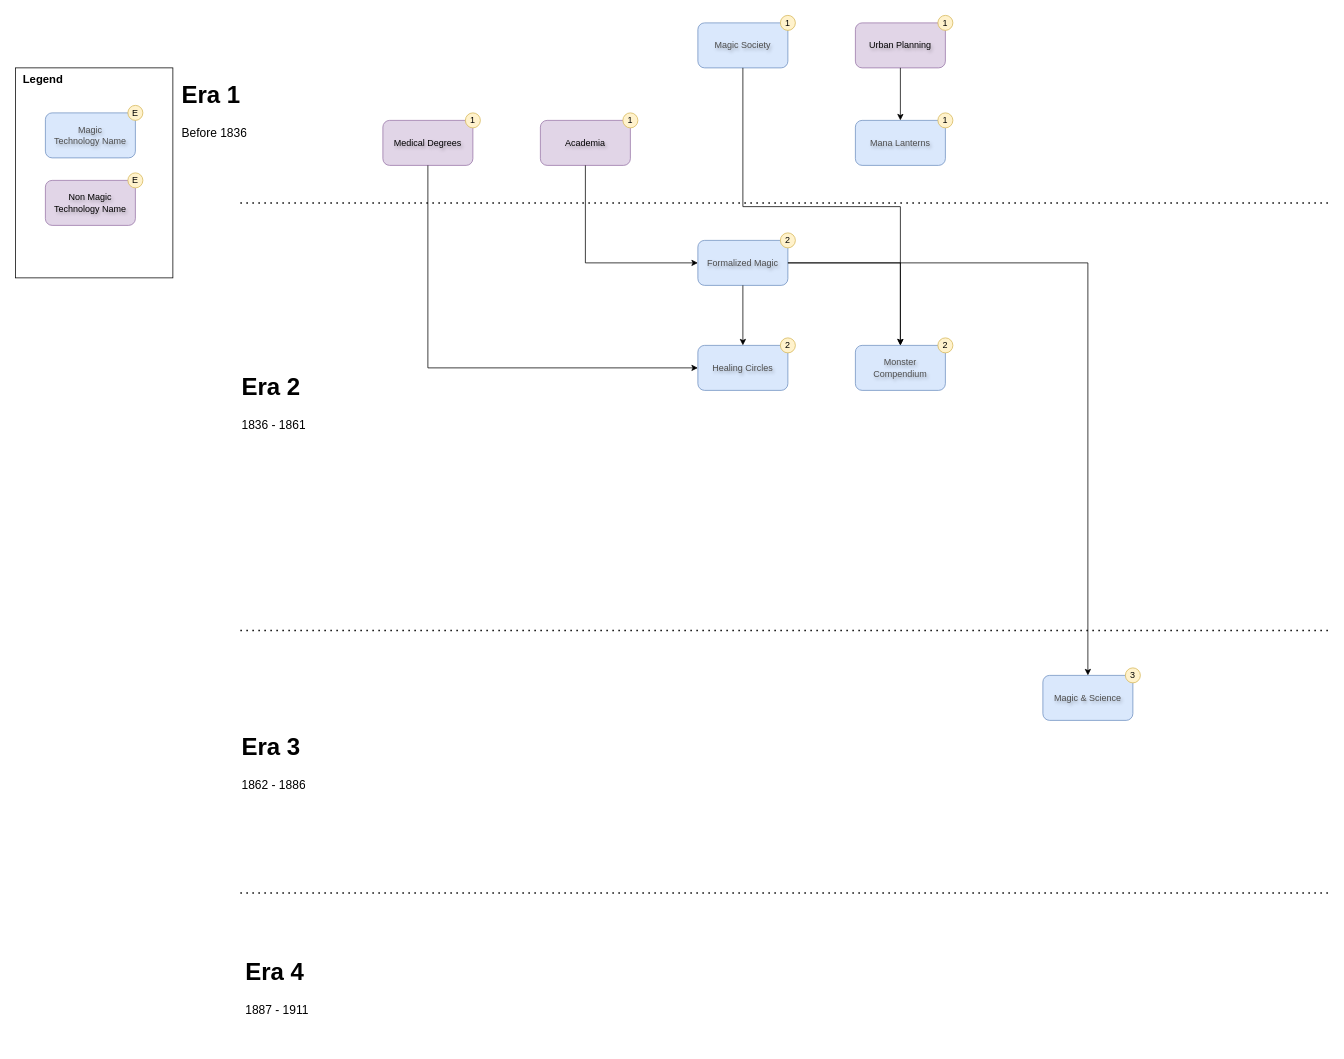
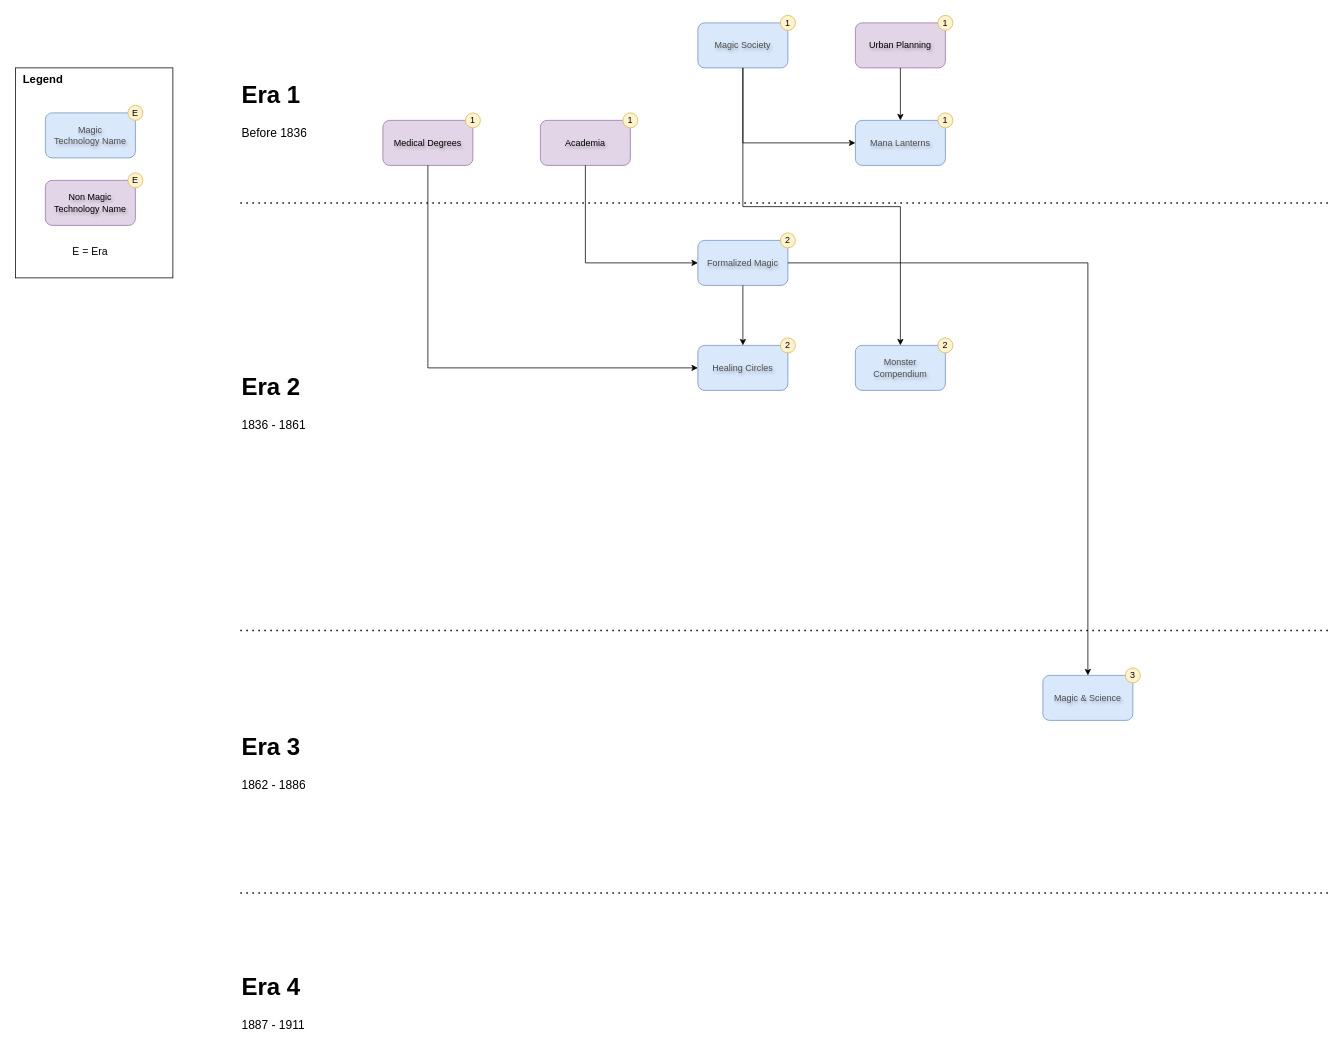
(222, 113) -> (282, 113)
none -> (849, 143)
none -> (90, 252)
(900, 341) -> none
(285, 990) -> (282, 1005)
